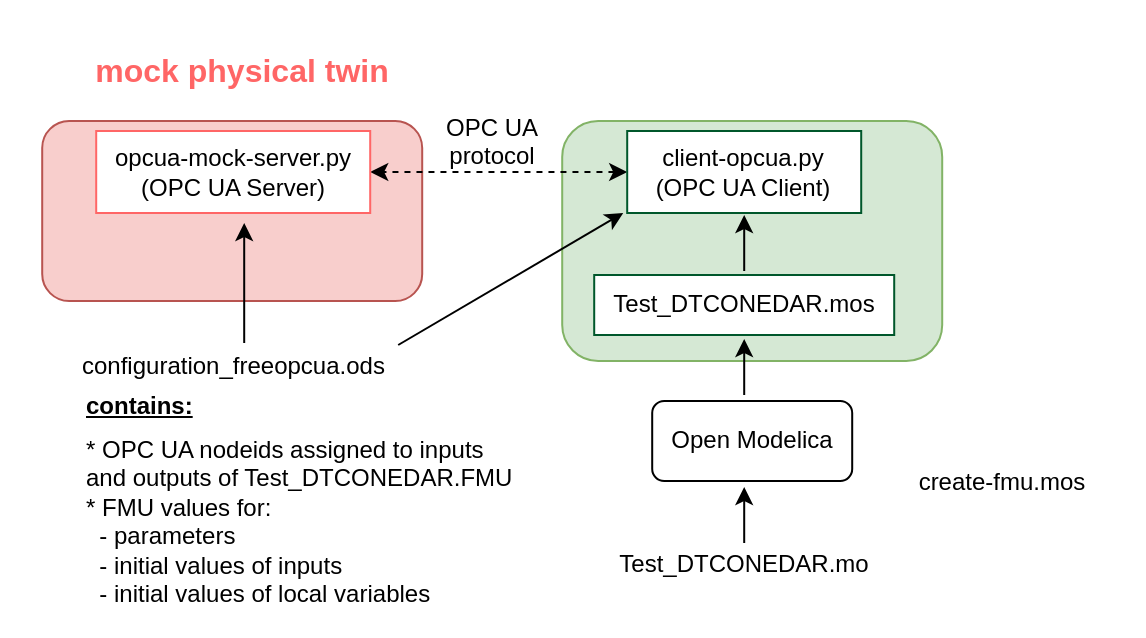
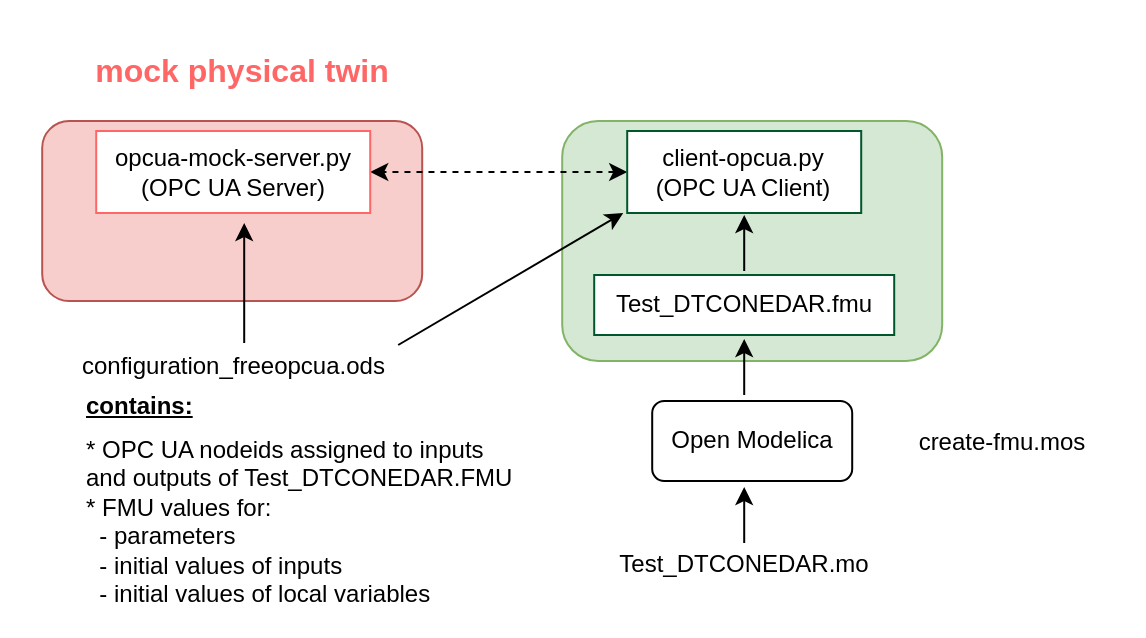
(492, 131) -> none
(745, 305) -> (745, 305)
(1002, 485) -> (1002, 445)
